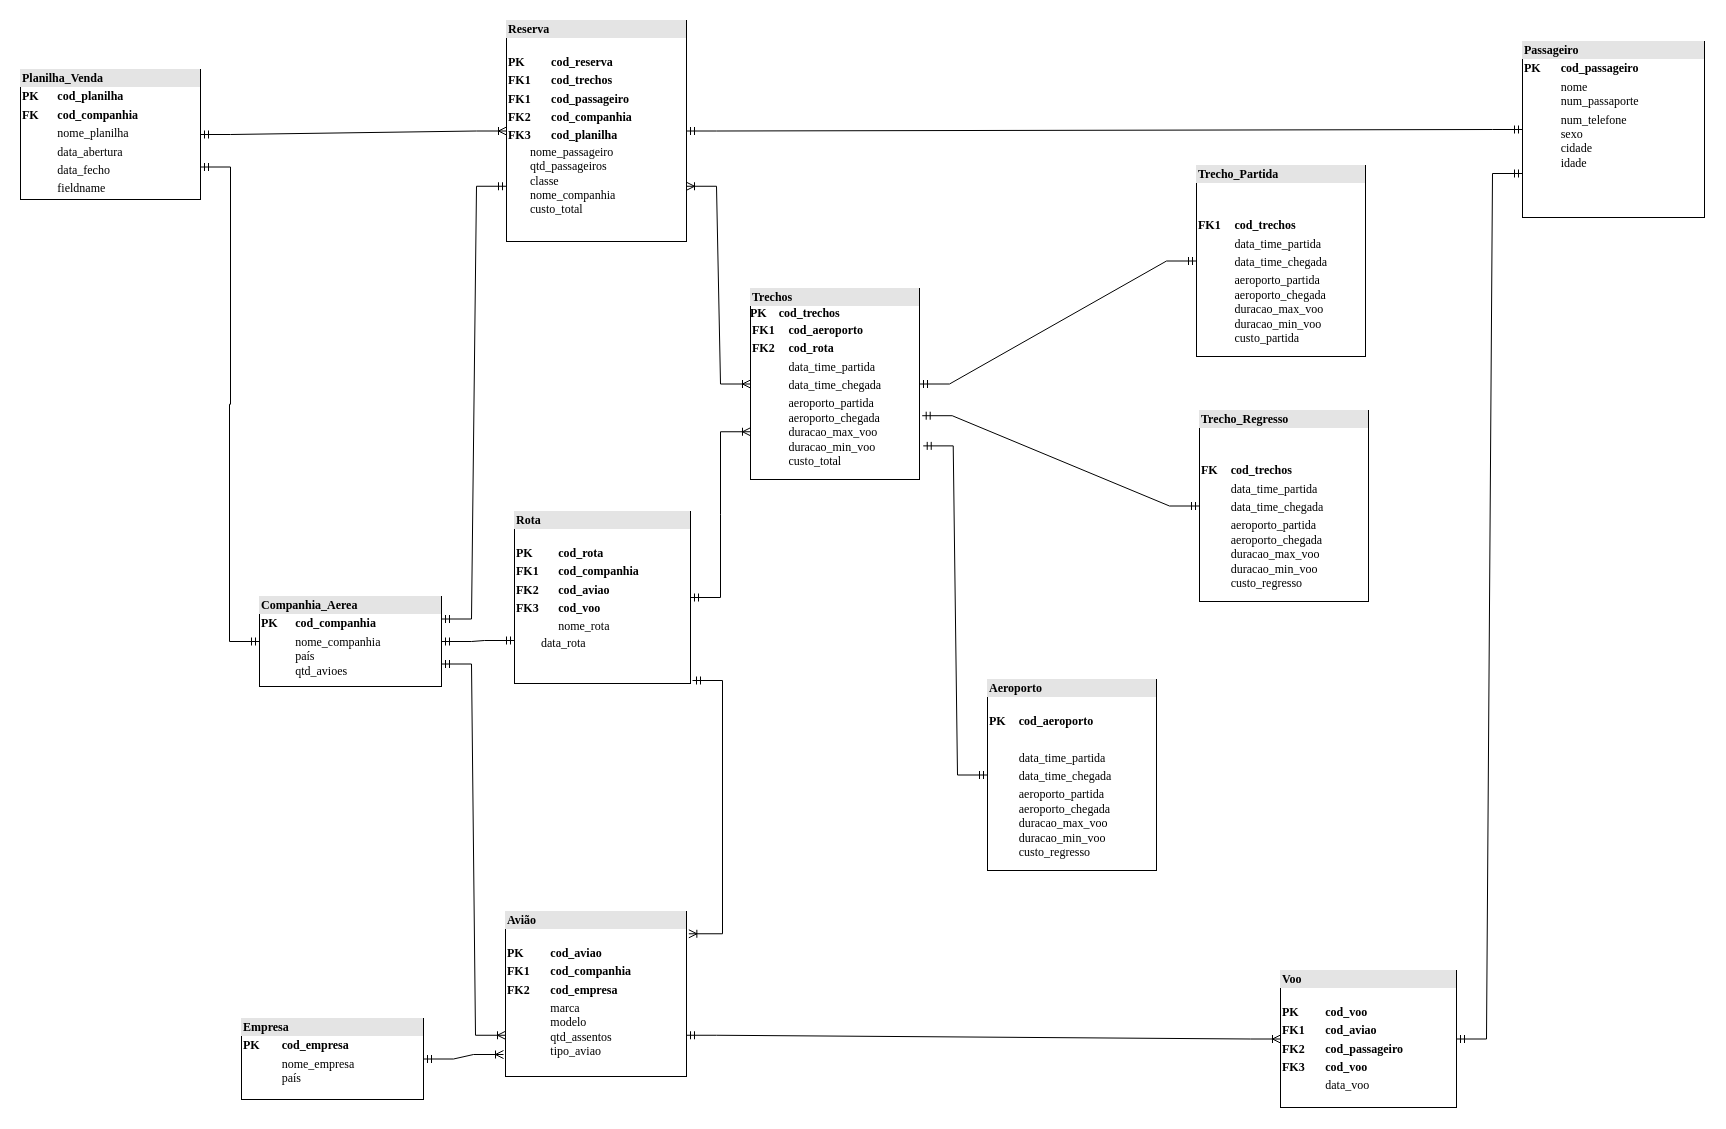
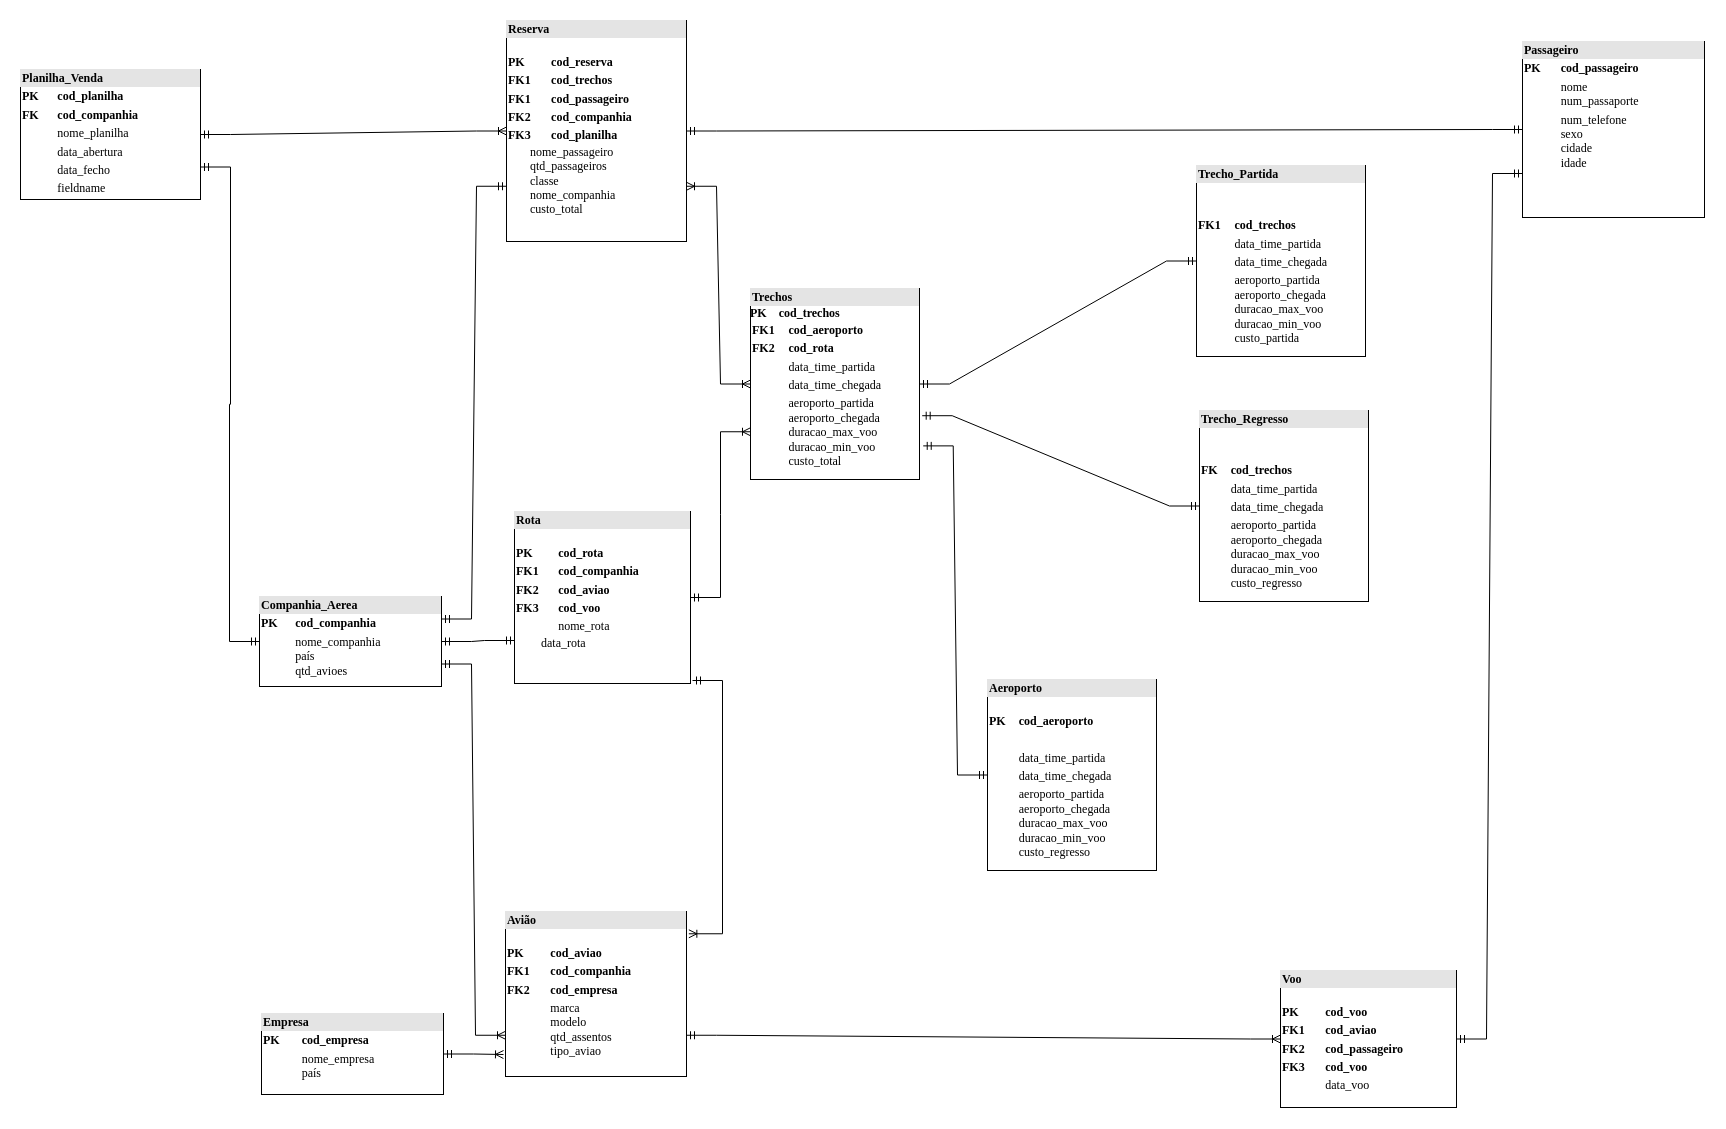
(333, 1059) -> (353, 1054)
